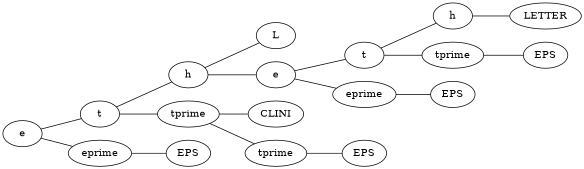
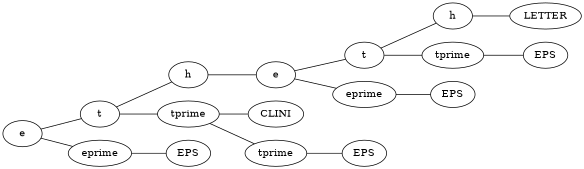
(276, 36) -> none
